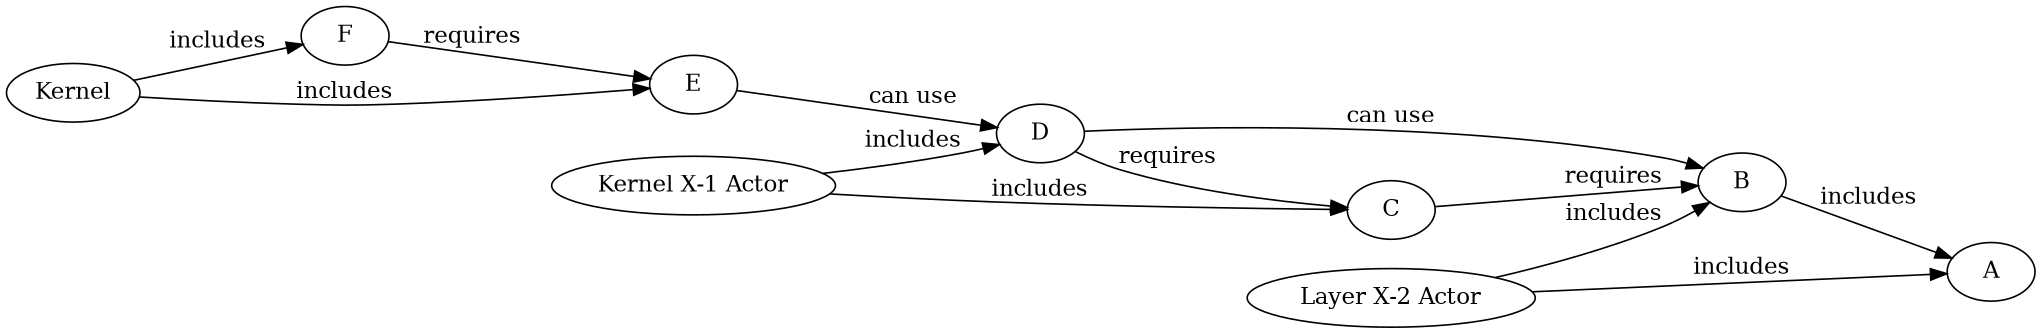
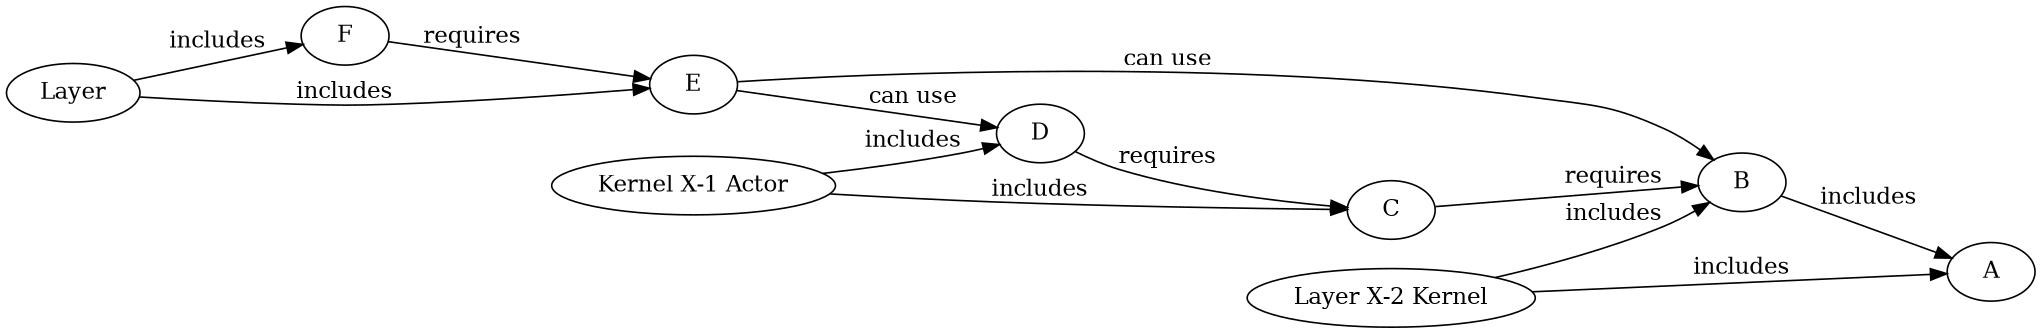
(73, 93) -> (73, 93)
(1387, 131) -> (1224, 74)
(1391, 298) -> (1391, 298)
